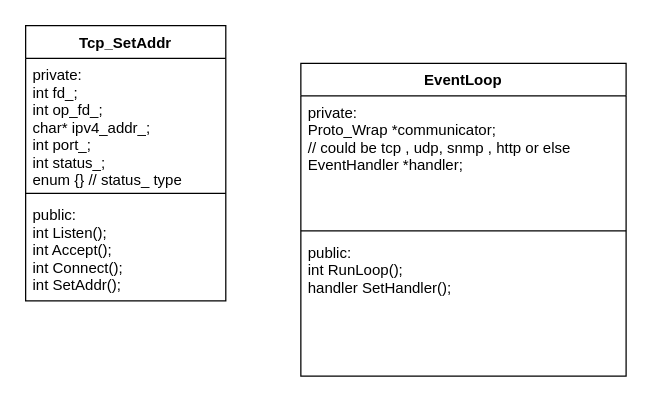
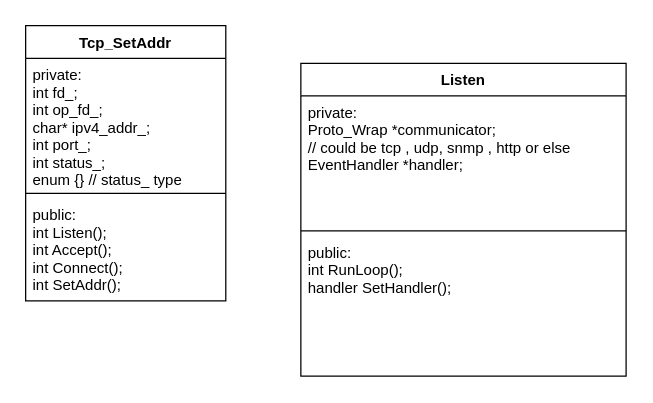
(463, 80) -> (463, 80)
